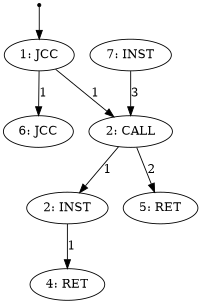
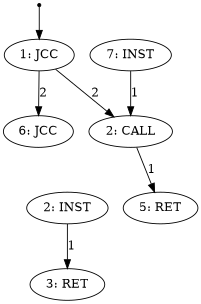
(44, 93) -> (44, 93)
(96, 93) -> (96, 93)
(135, 93) -> (135, 93)
(102, 166) -> none
(152, 170) -> (152, 170)
(67, 284) -> (67, 284)
